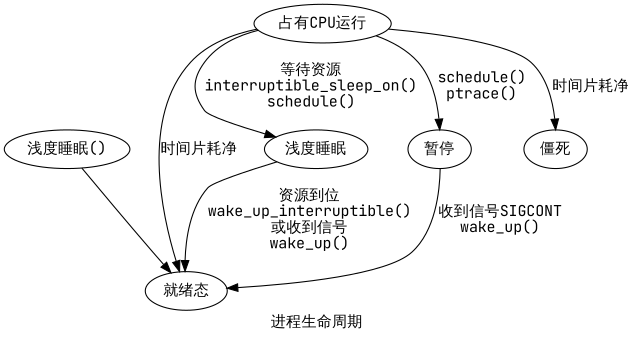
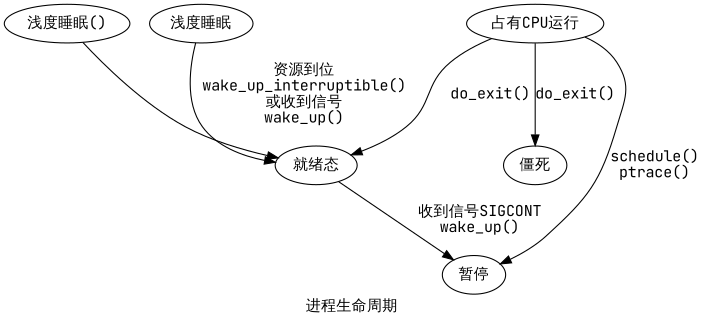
(591, 86) -> (575, 94)
(195, 87) -> none
(199, 149) -> (491, 94)
(371, 270) -> (392, 218)
